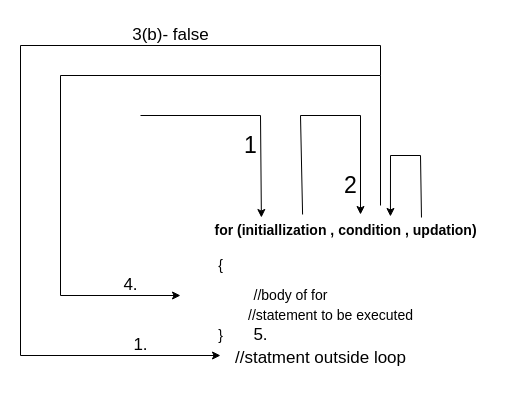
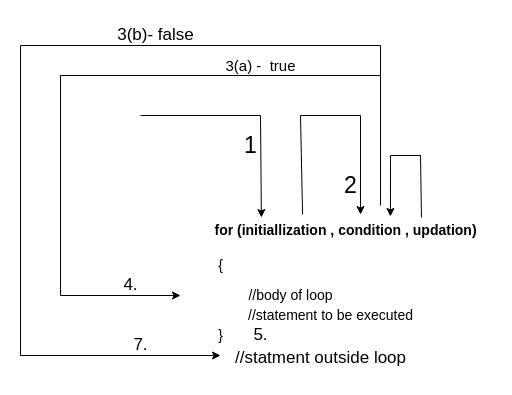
(171, 36) -> (156, 36)
none -> (261, 66)
(291, 296) -> (291, 296)
(141, 346) -> (141, 346)
